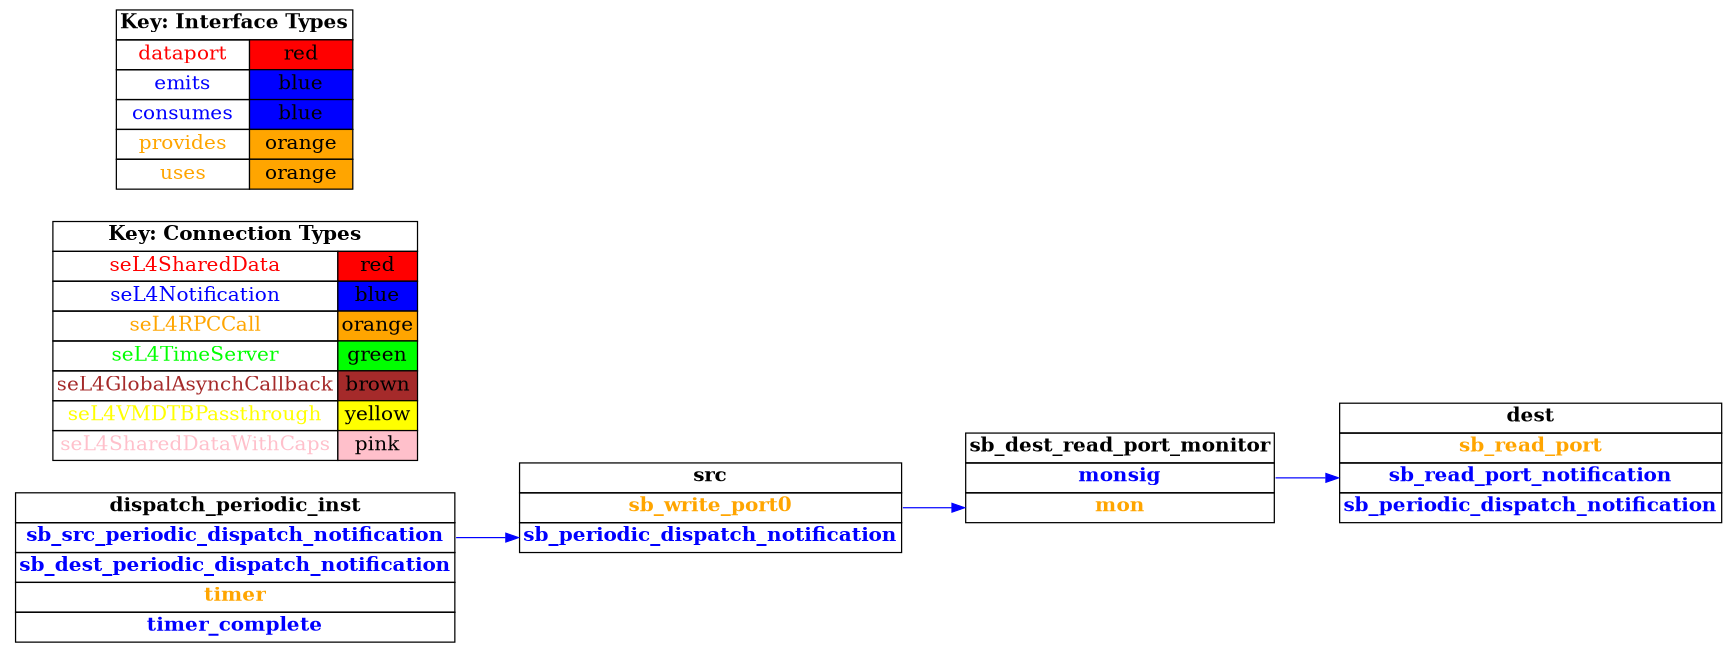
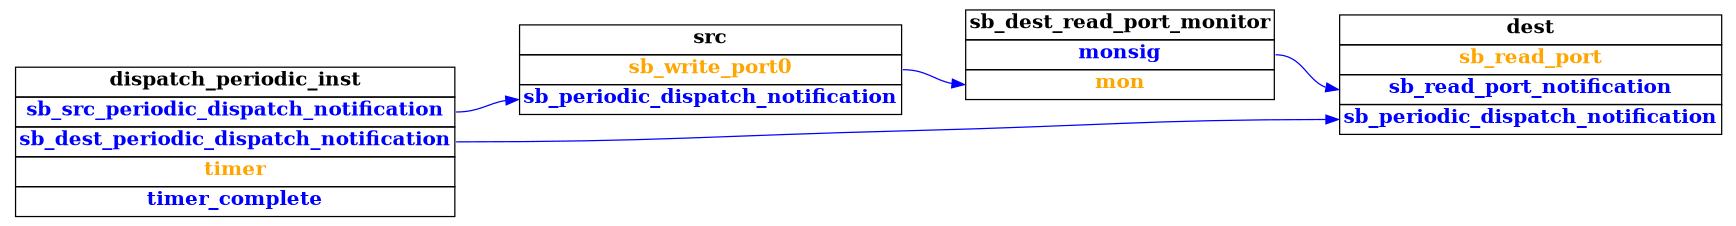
(235, 100) -> none
none -> (891, 131)
(235, 341) -> none
